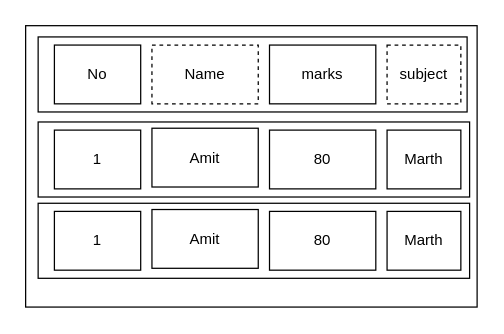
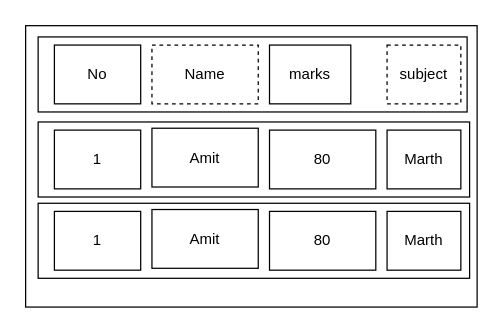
(323, 74) -> (310, 74)
